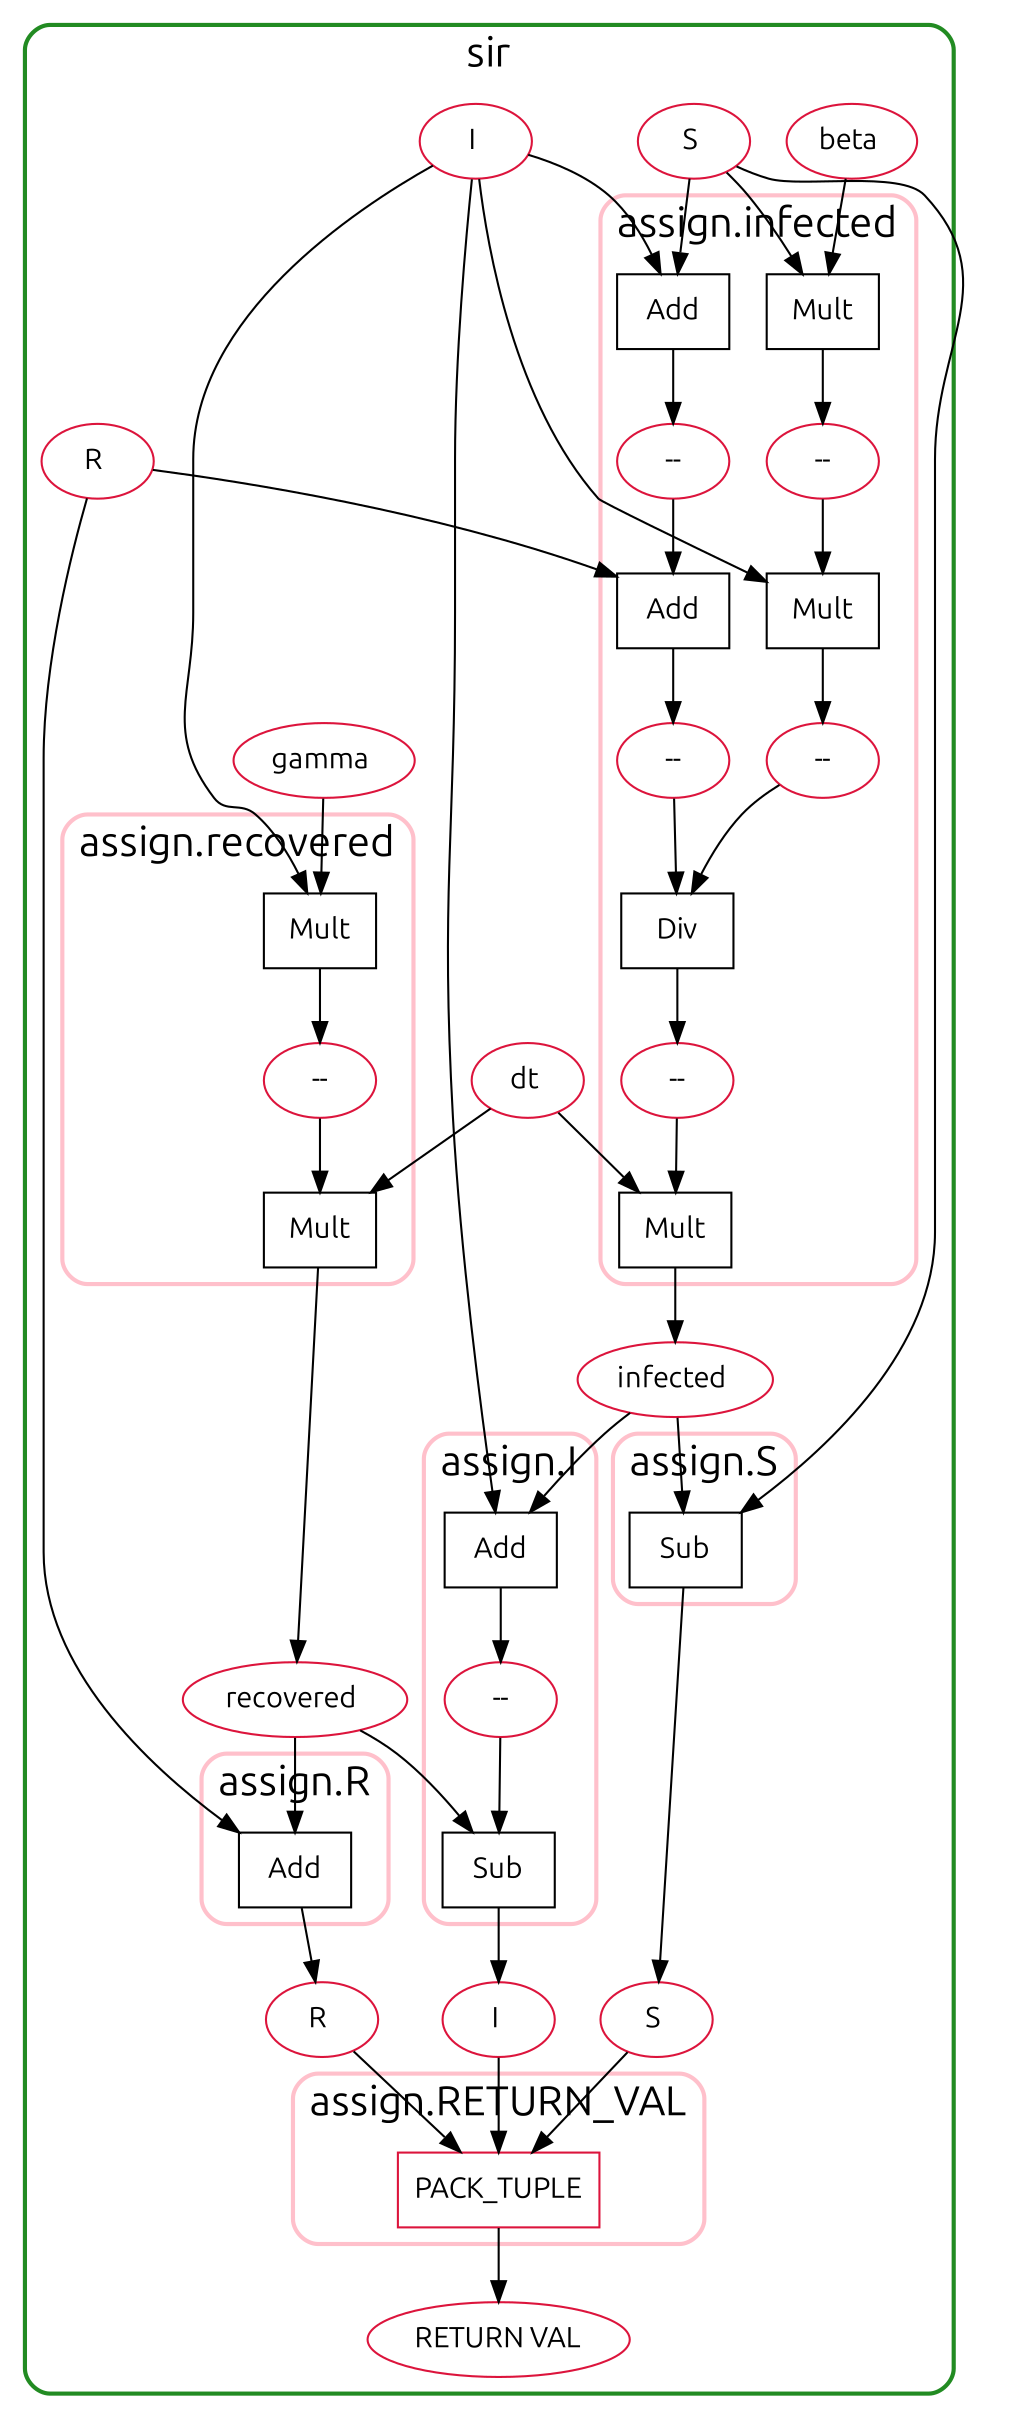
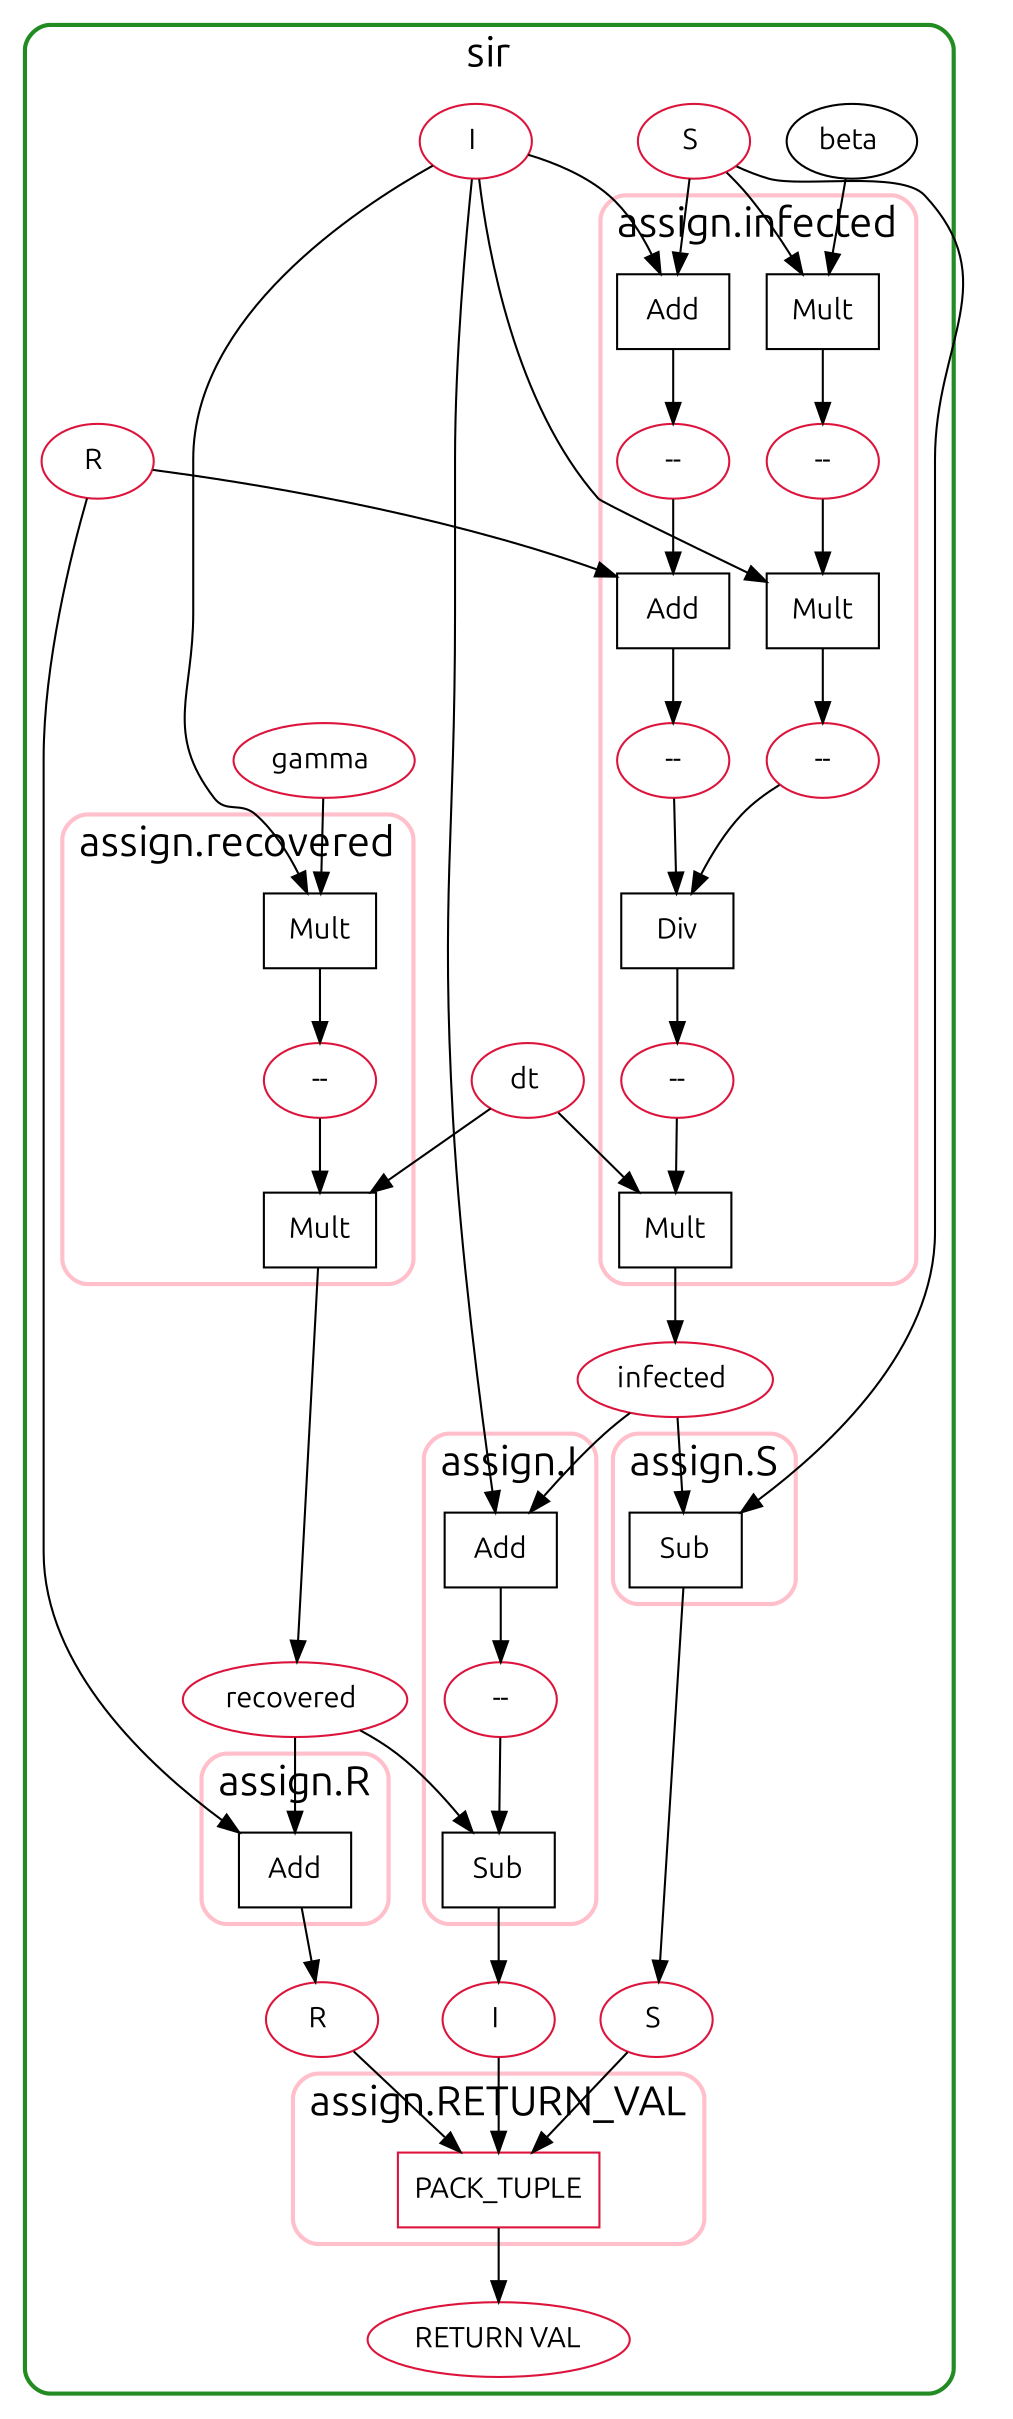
(852, 141) -> (852, 141)
